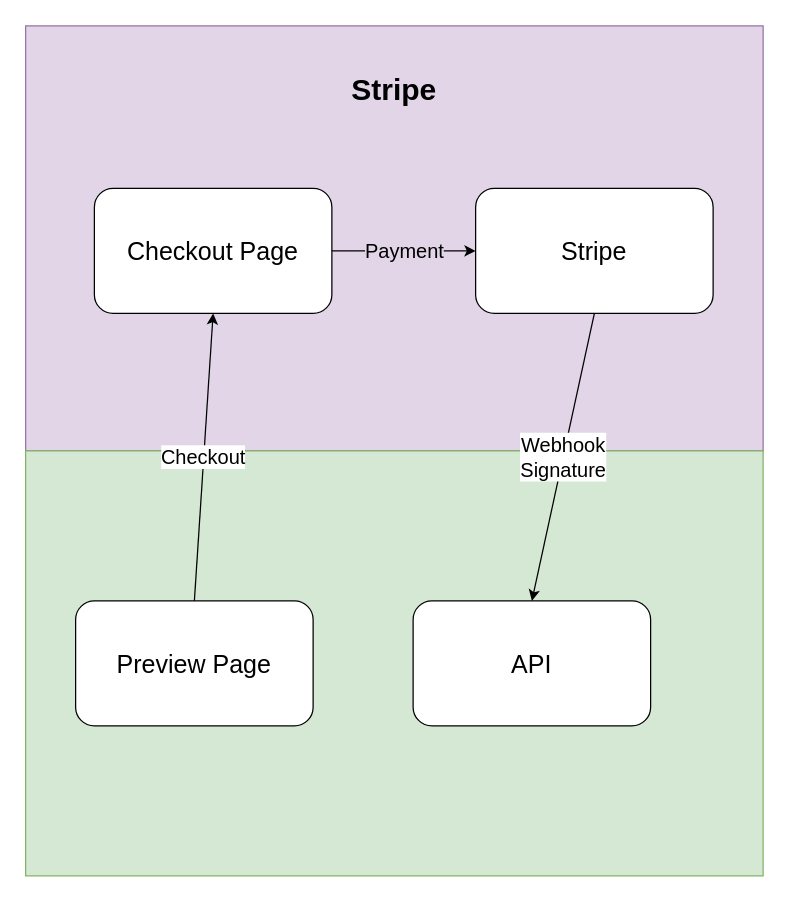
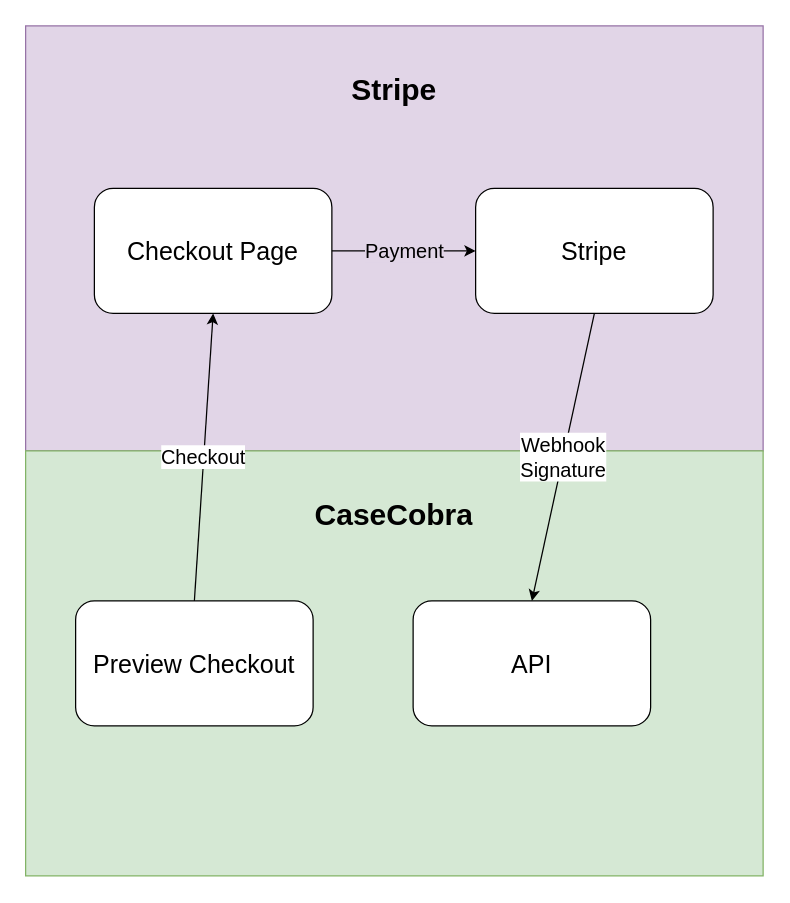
none -> (394, 514)
(194, 663) -> (194, 663)
